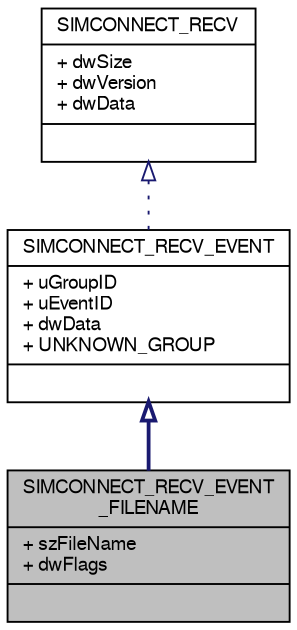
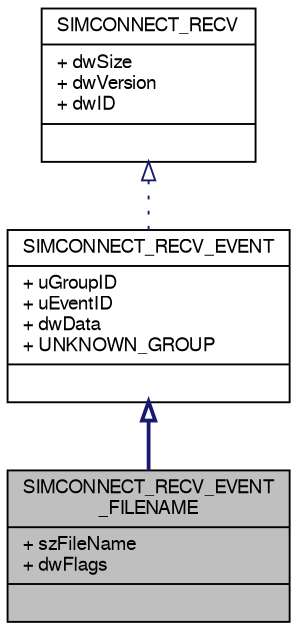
(97, 104) -> (86, 104)
